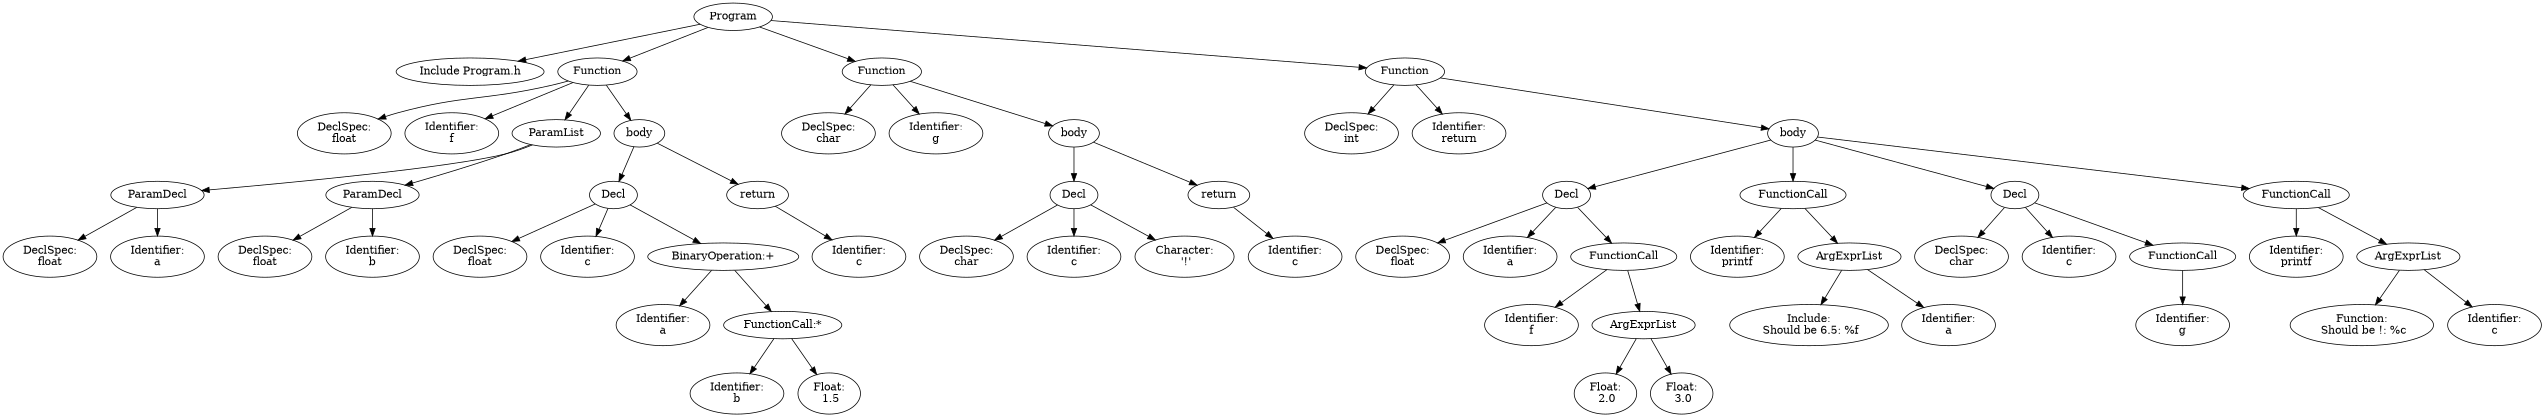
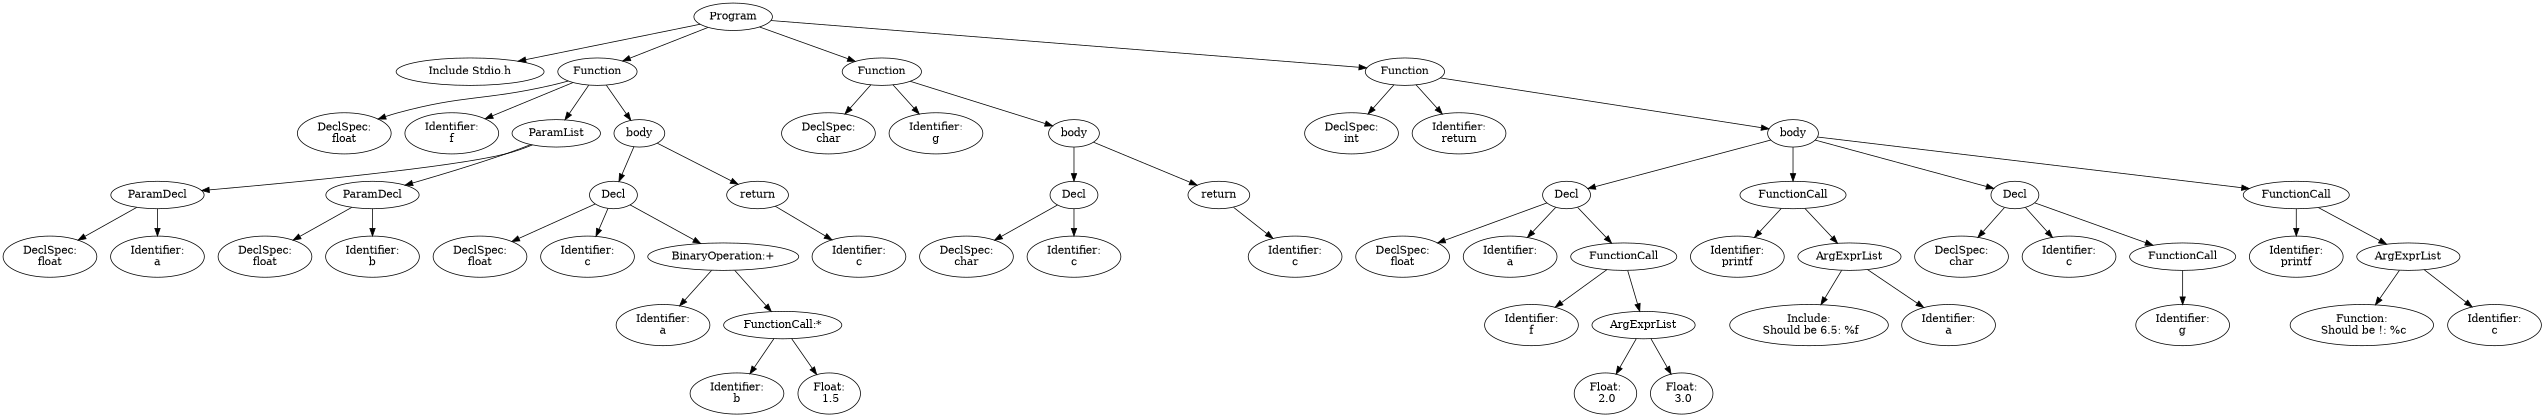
(470, 72) -> (470, 72)
(1185, 257) -> none
